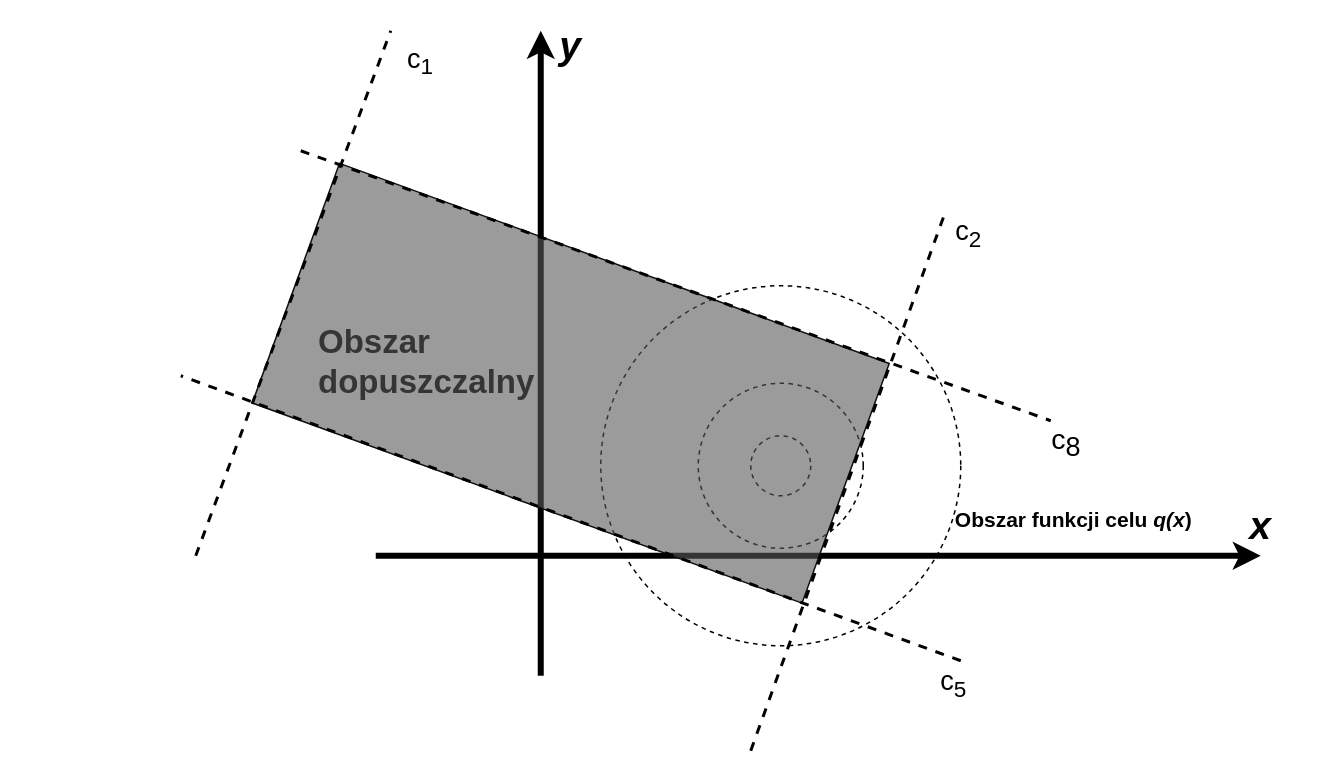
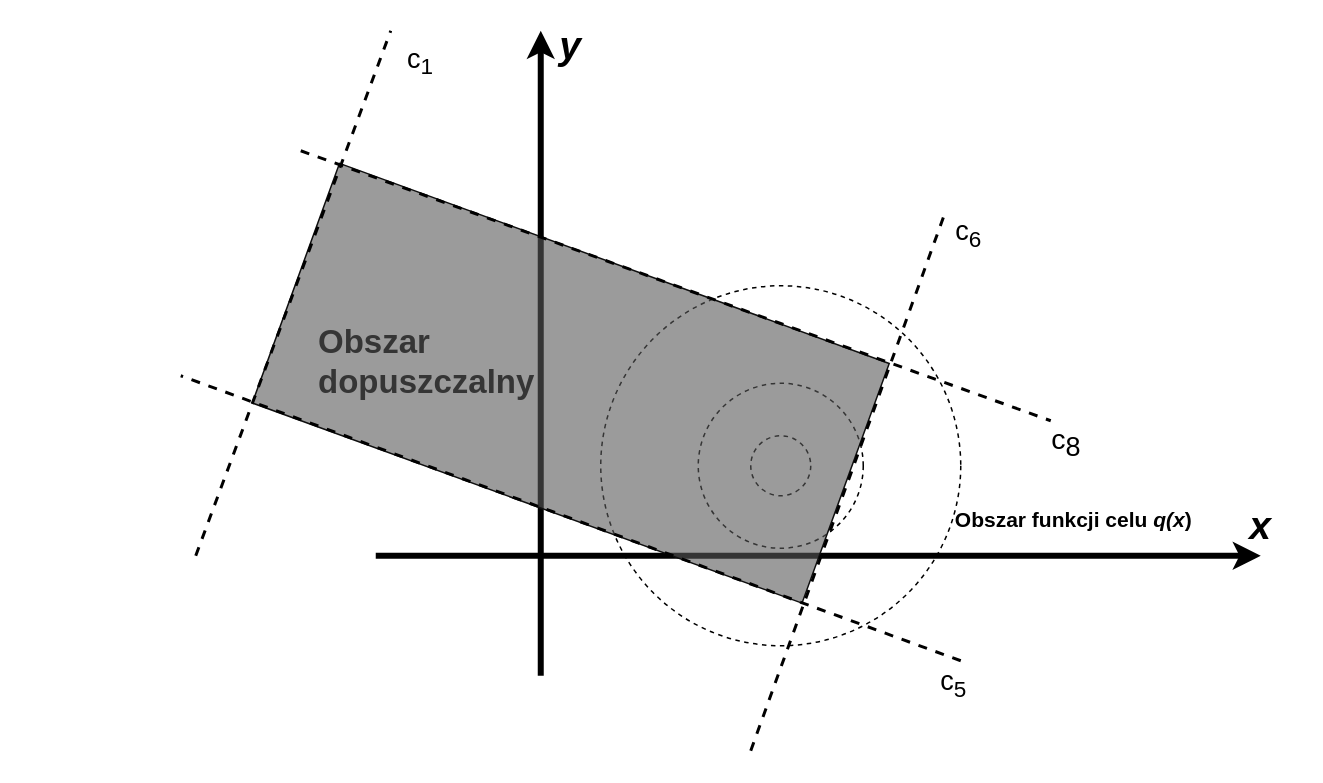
(969, 233) -> (969, 233)
